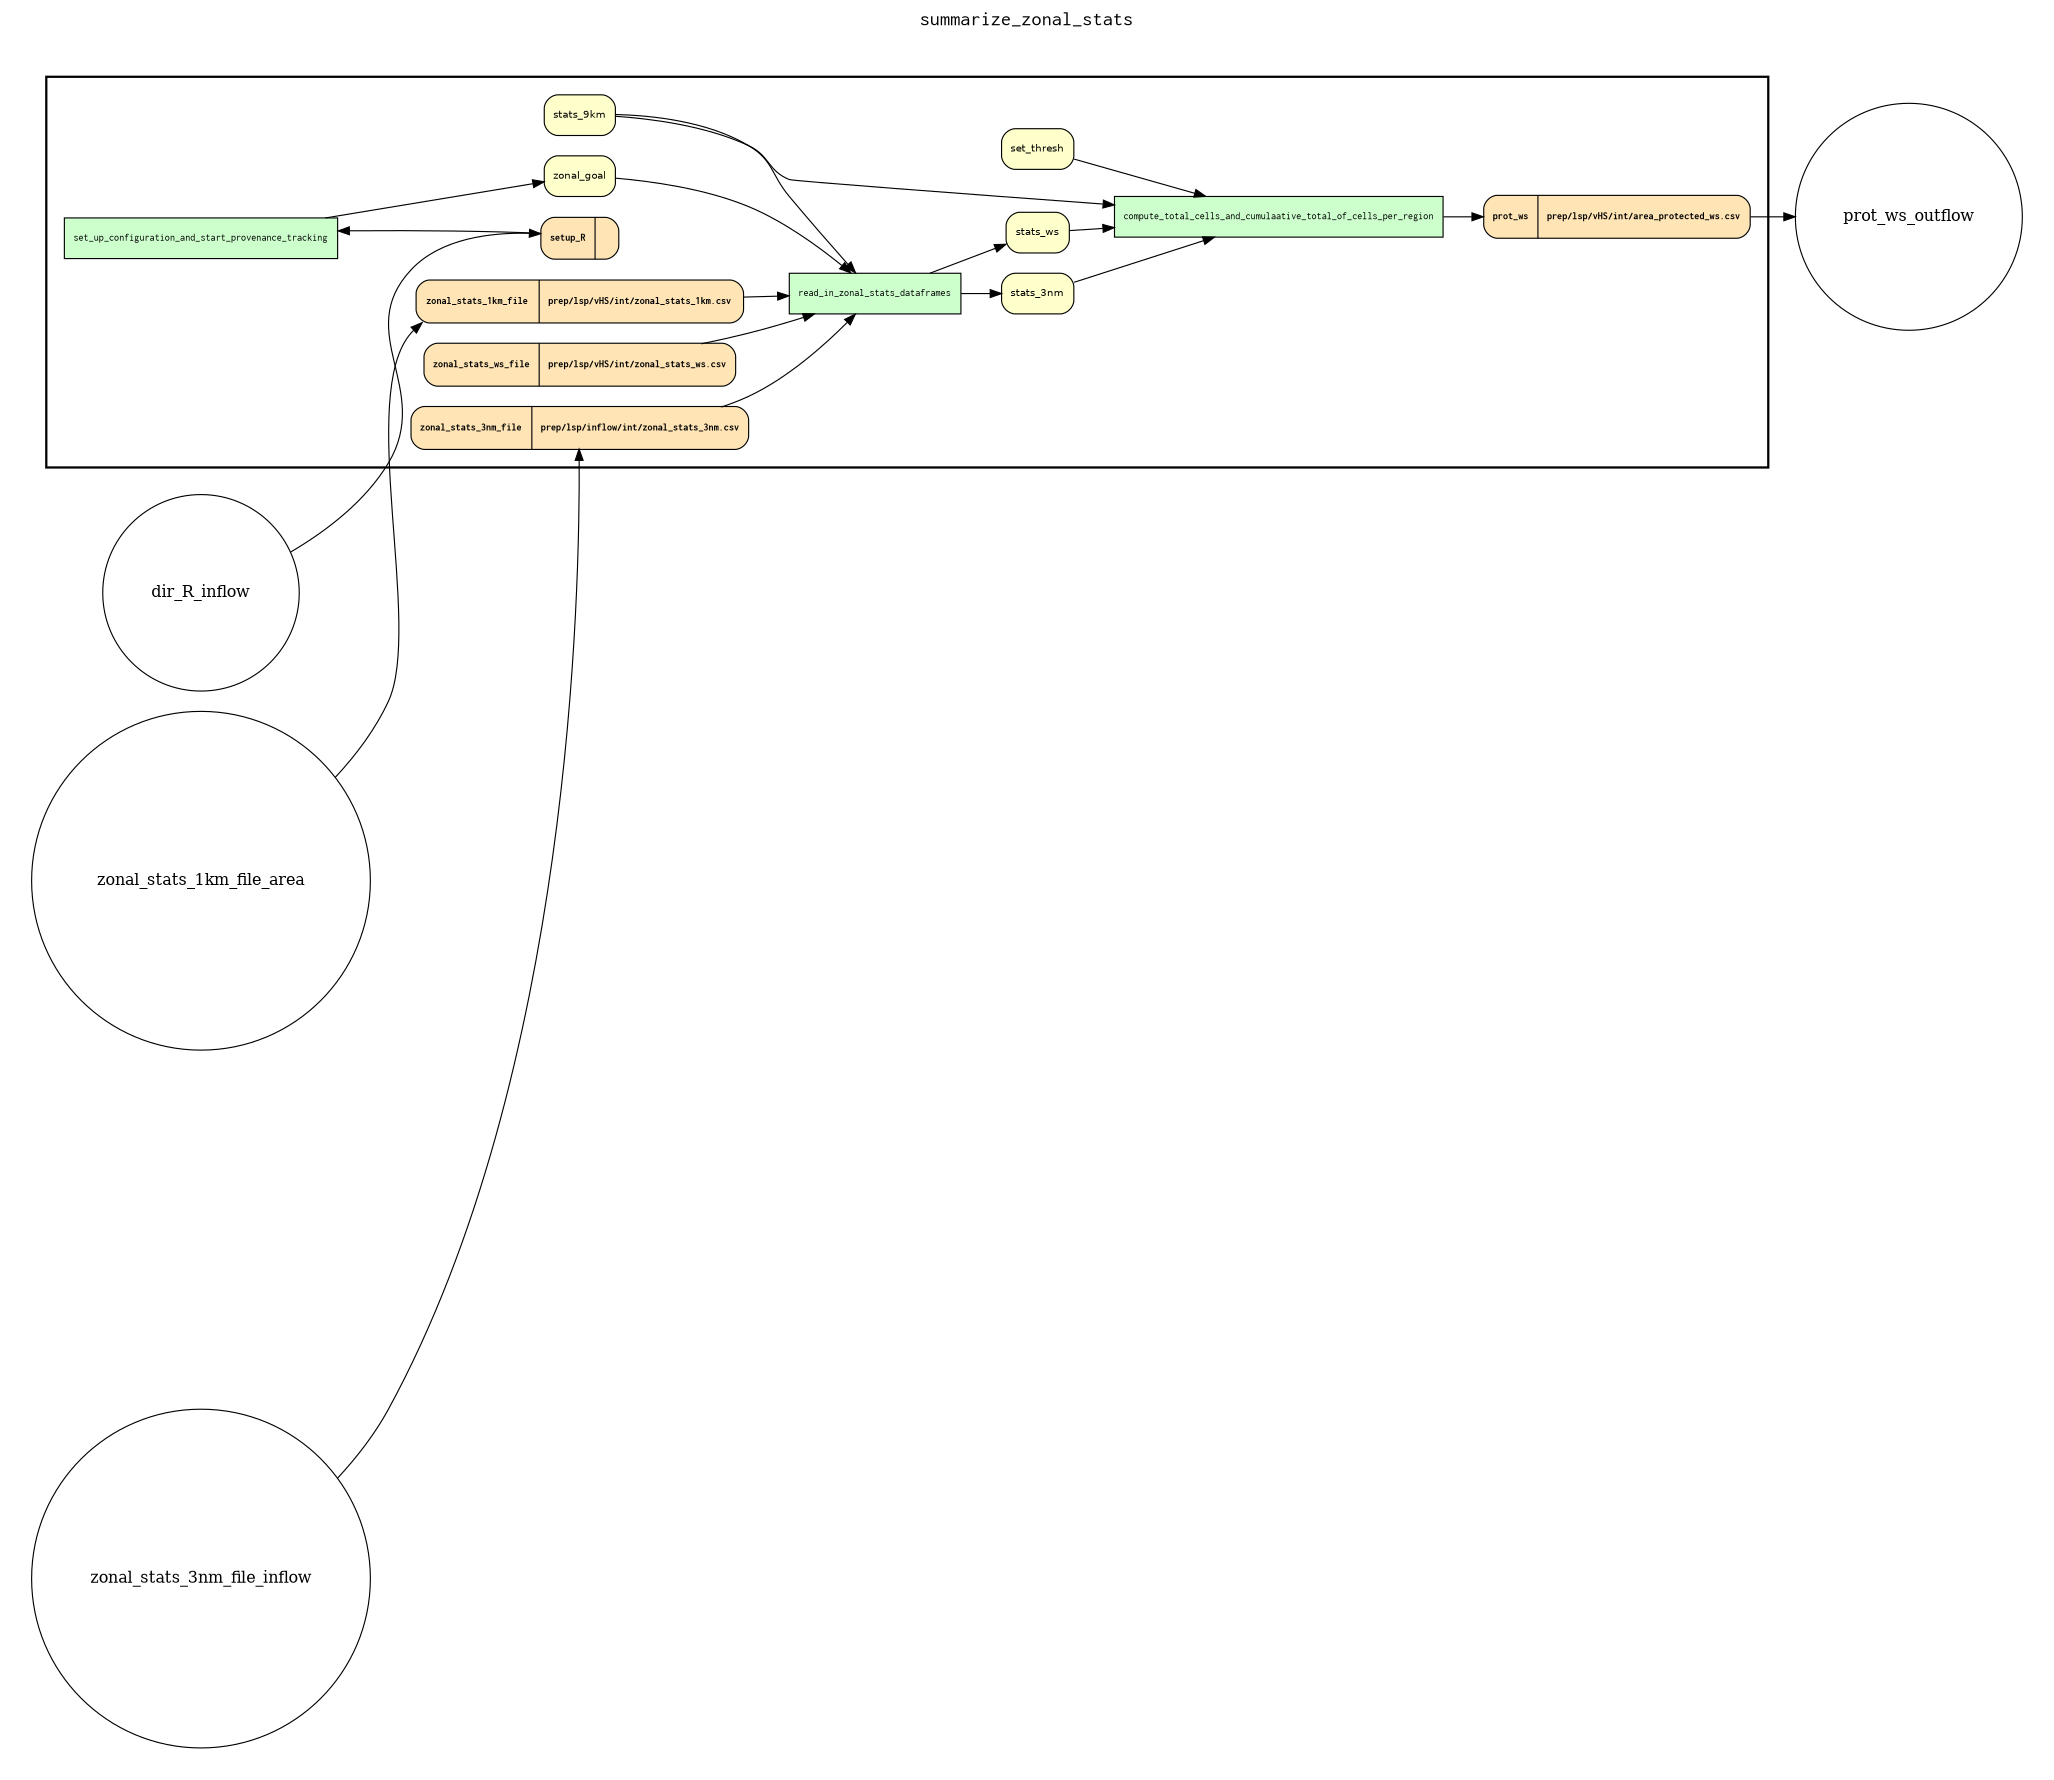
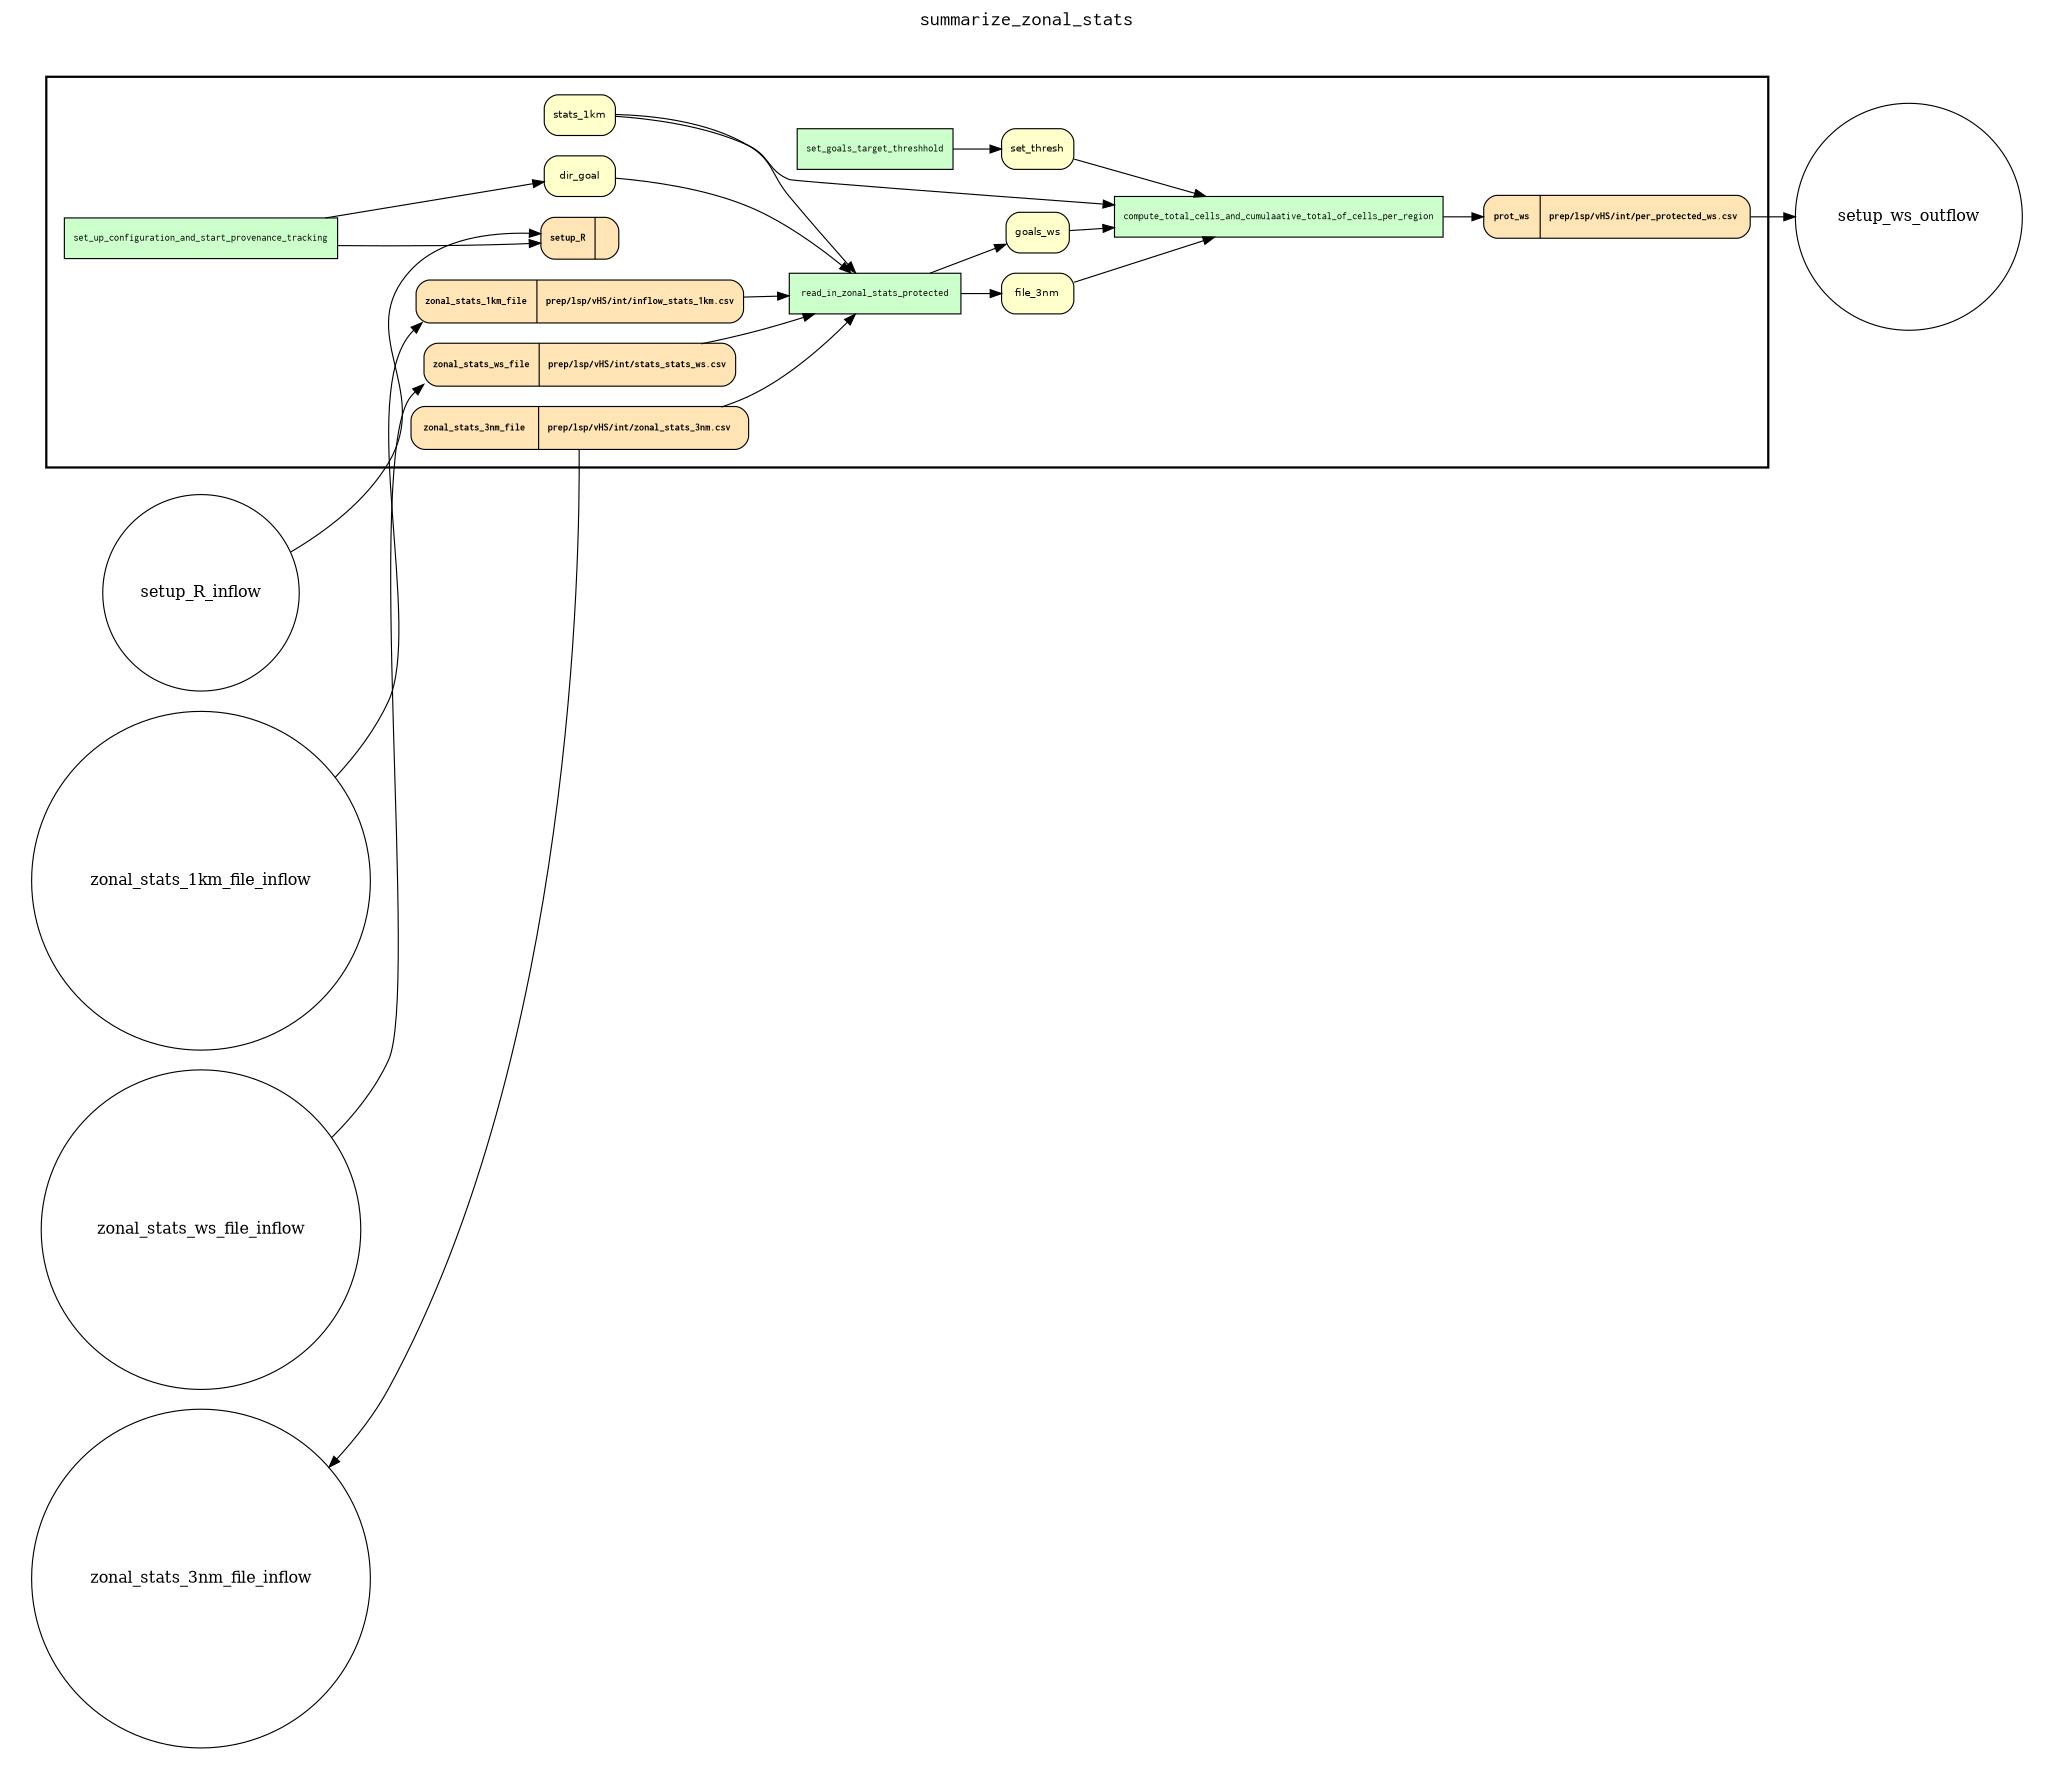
(580, 115) -> (580, 115)
none -> (875, 149)
(580, 176) -> (580, 176)
(1644, 216) -> (1644, 216)
(1909, 217) -> (1909, 217)
(445, 231) -> (429, 246)
(1038, 233) -> (1038, 233)
(875, 294) -> (875, 294)
(1038, 294) -> (1038, 294)
(640, 301) -> (640, 301)
(637, 364) -> (637, 364)
(640, 427) -> (640, 427)
(201, 593) -> (201, 593)
(201, 881) -> (201, 881)
(530, 989) -> (530, 973)
none -> (201, 1230)
